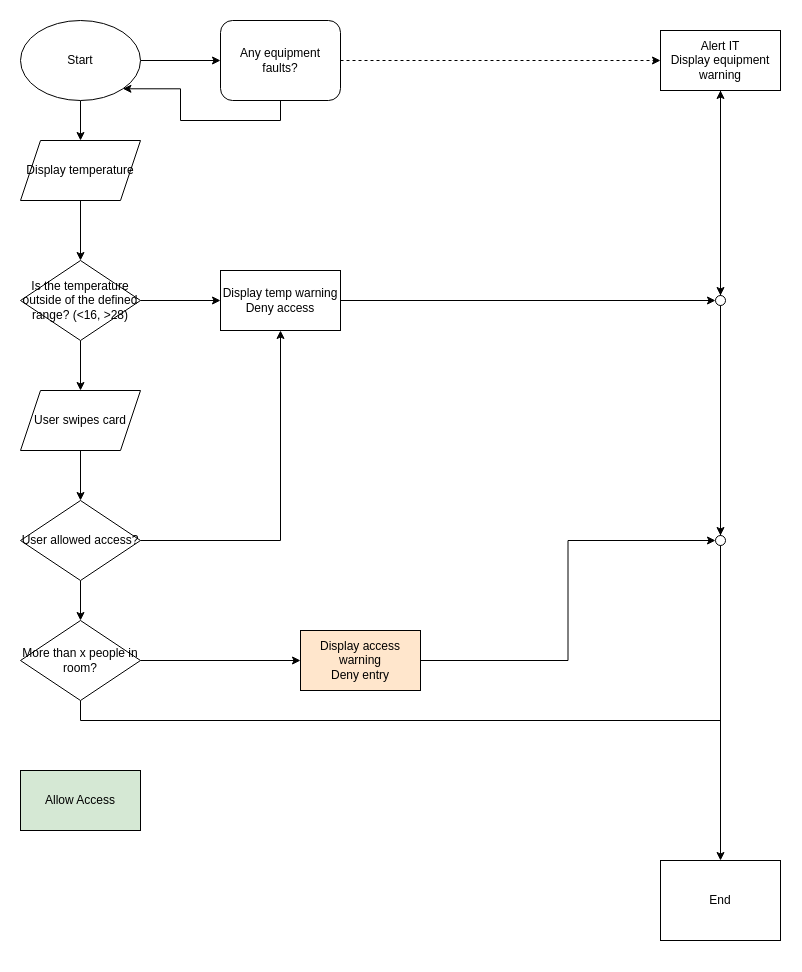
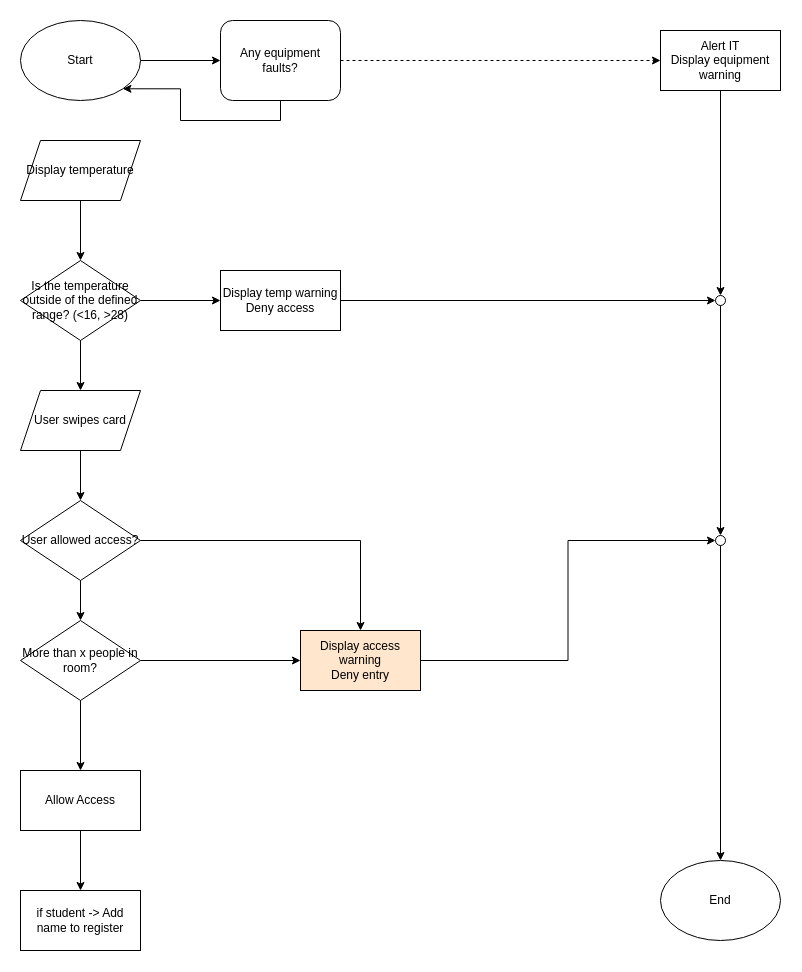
(81, 117) -> none
(281, 440) -> (361, 541)
(398, 721) -> (81, 741)
(81, 801) -> (81, 801)
none -> (81, 857)
(721, 901) -> (721, 901)
none -> (81, 921)
